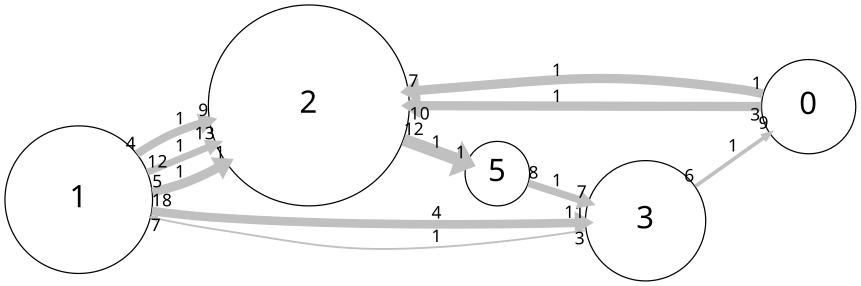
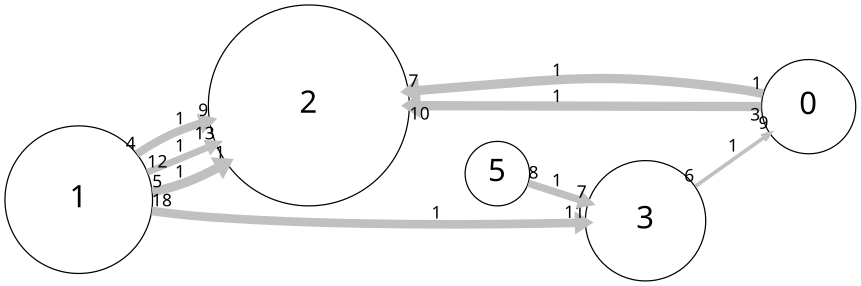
(432, 150) -> none
(437, 214) -> (437, 214)
(371, 249) -> none
